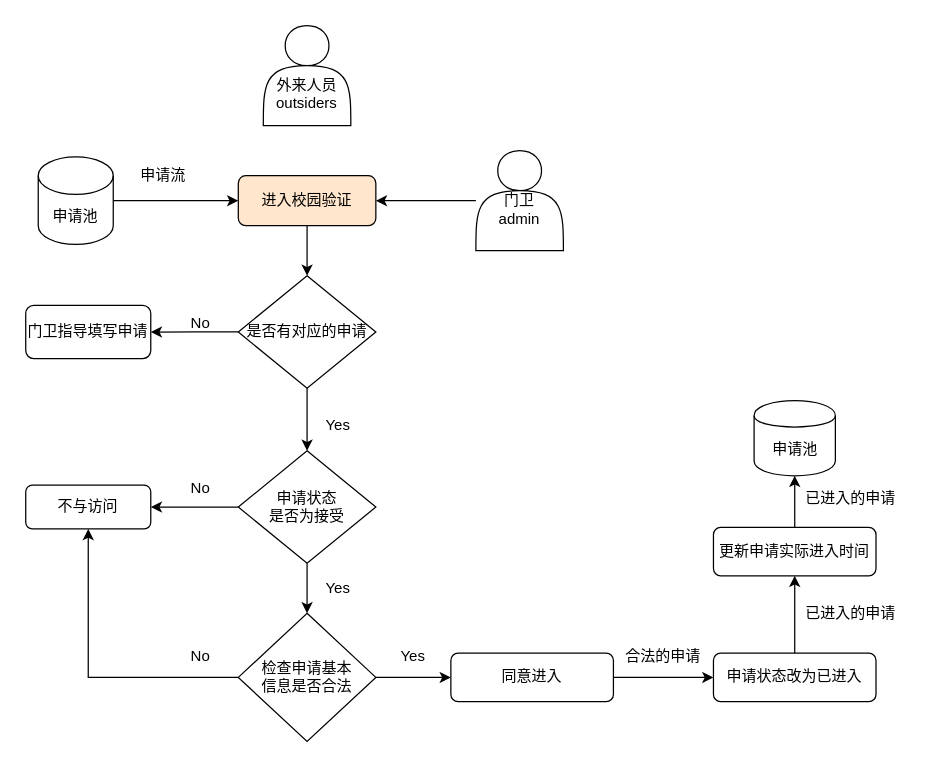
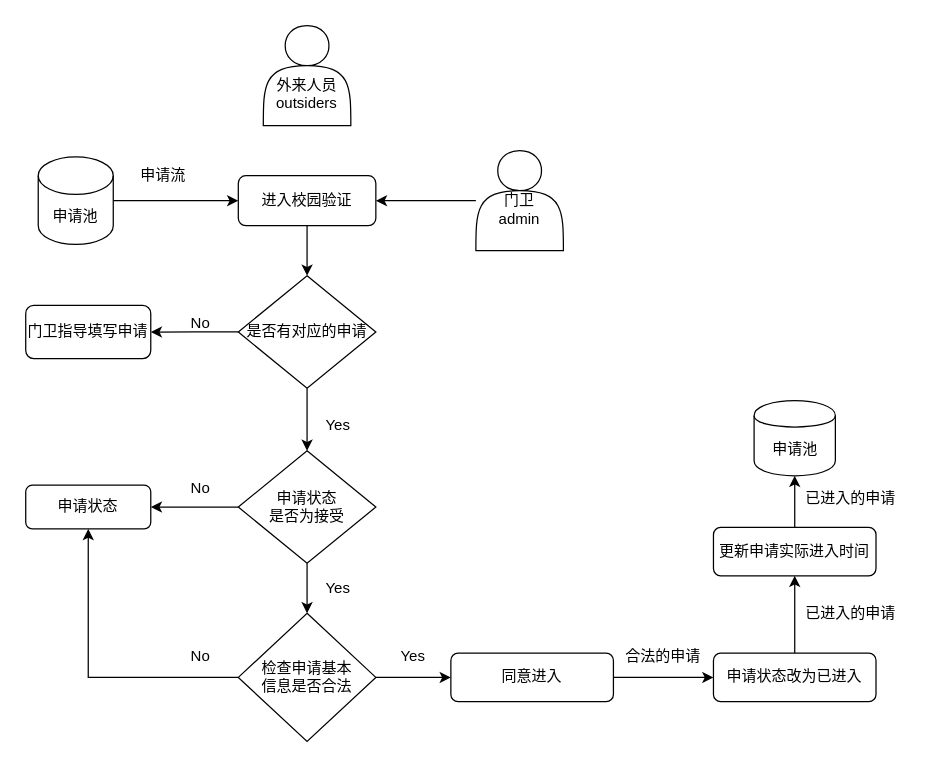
(307, 201) -> (307, 201)
(88, 507) -> (88, 507)
